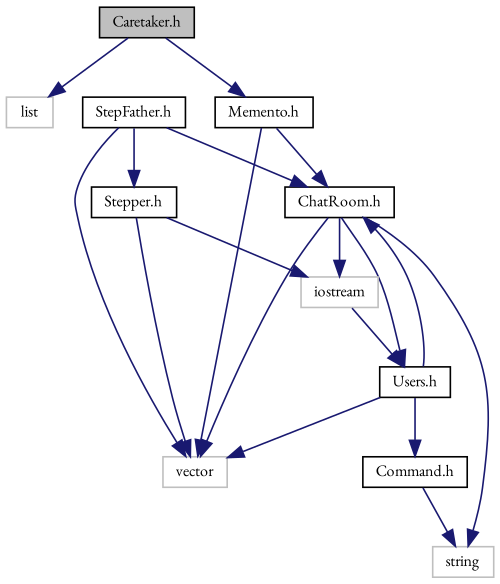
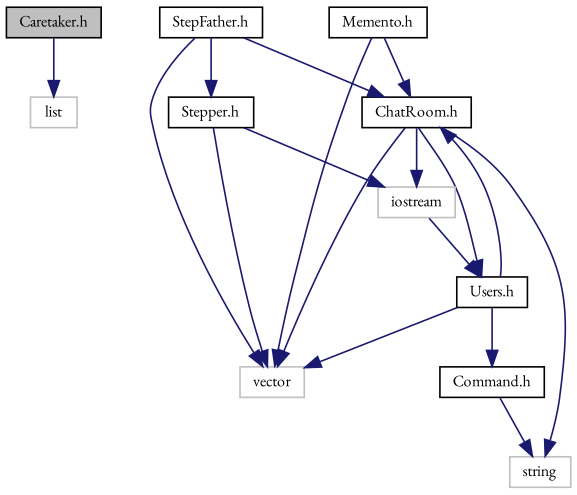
(199, 63) -> none
